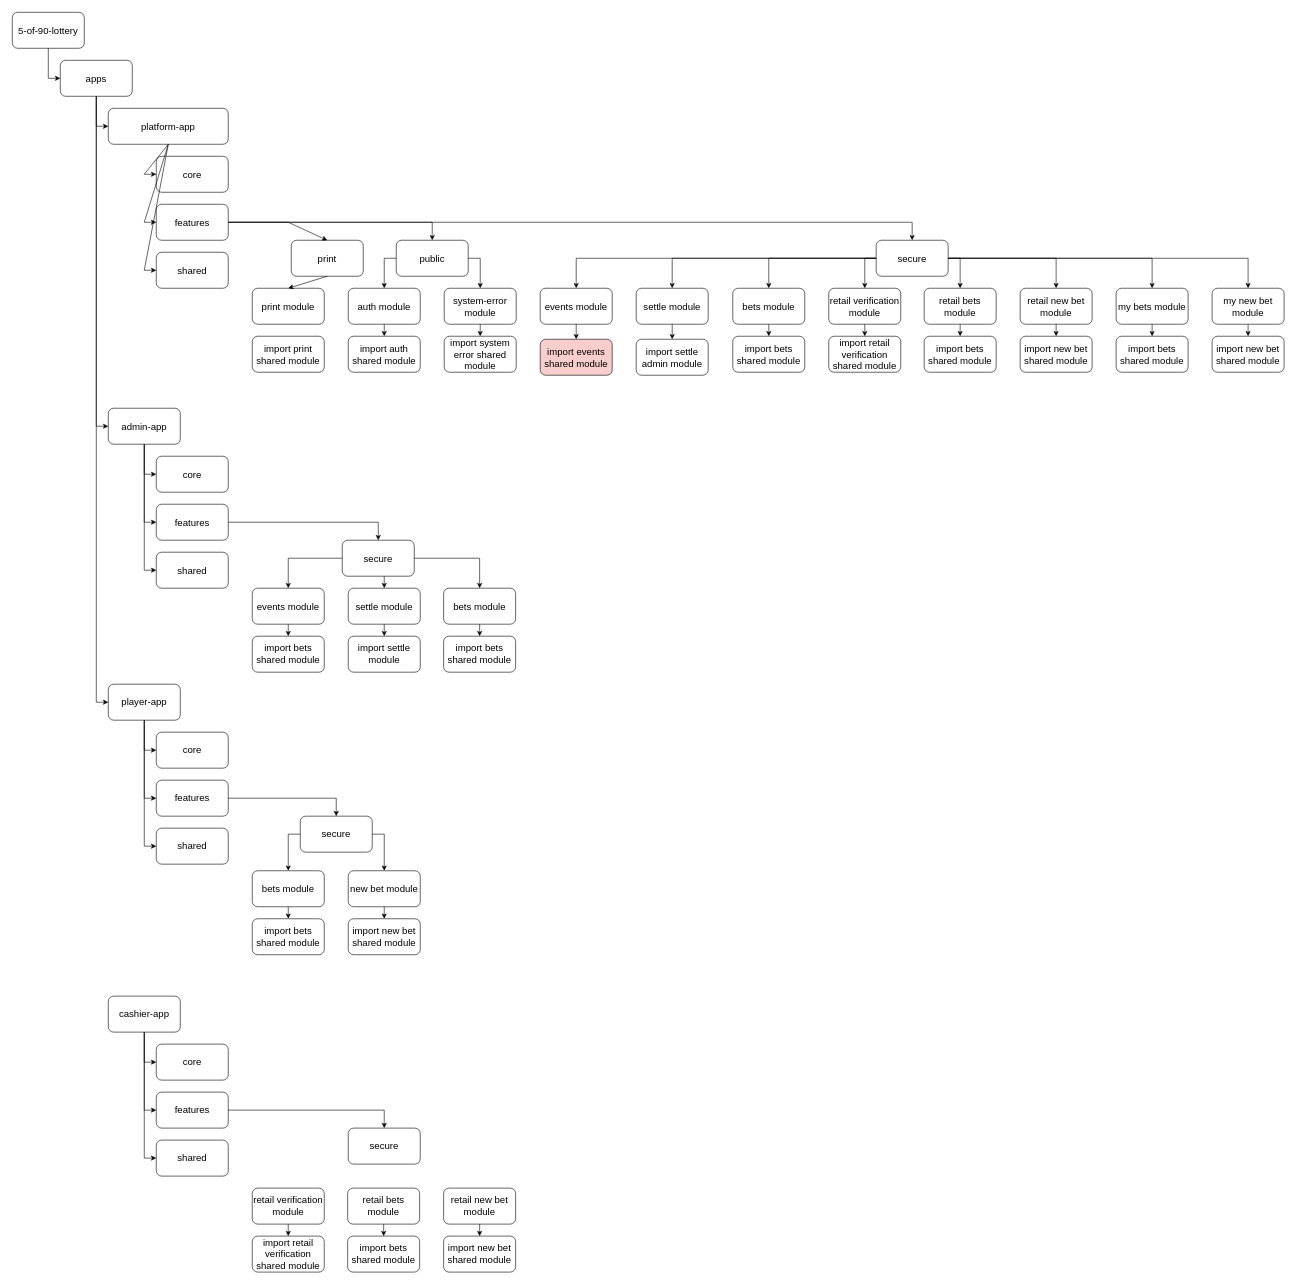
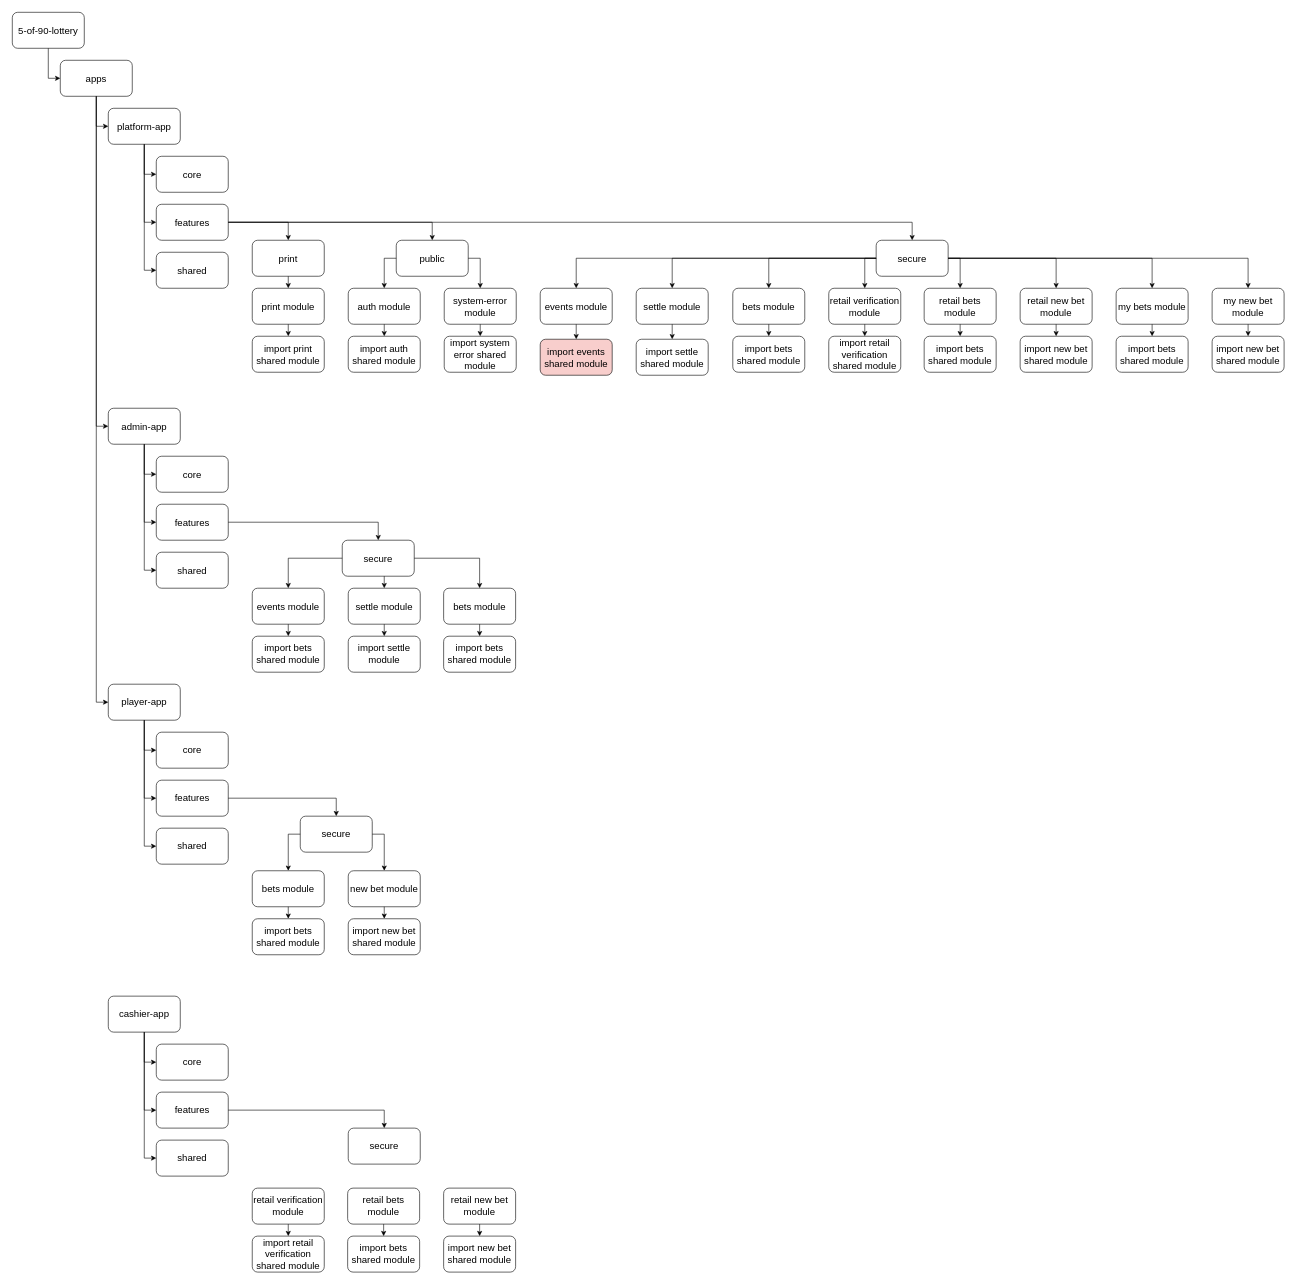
(168, 126) -> (144, 126)
(327, 258) -> (288, 258)
none -> (288, 330)
(672, 357) -> (672, 357)
